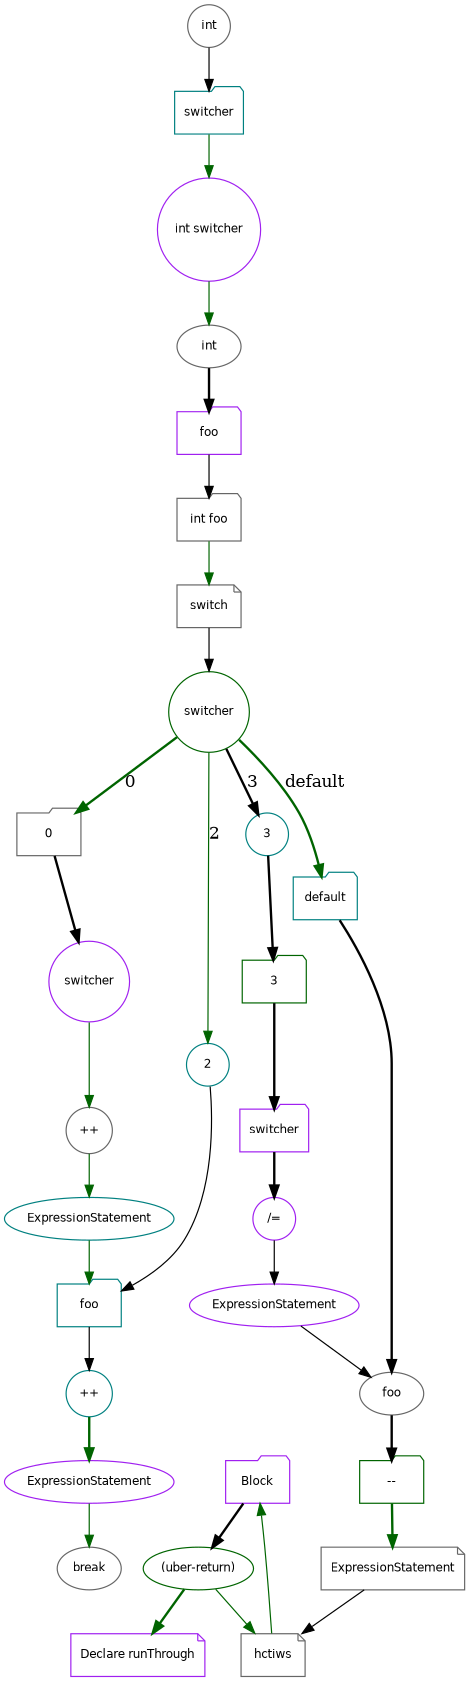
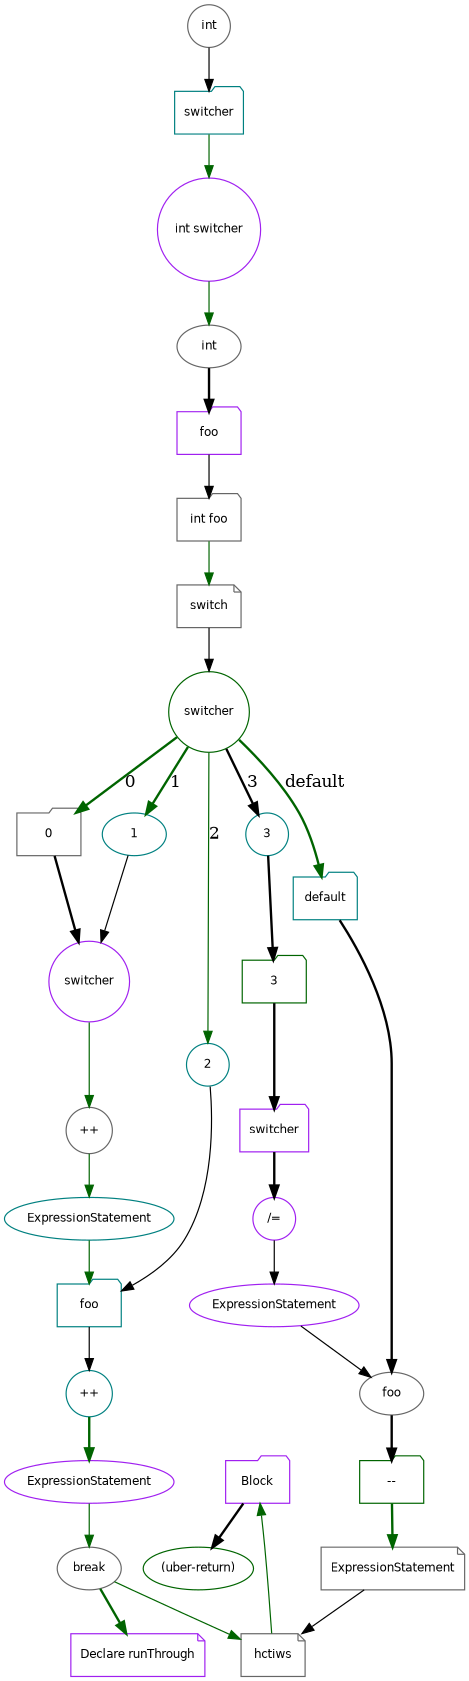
none -> (134, 834)
(172, 1606) -> (110, 1606)
(231, 1607) -> (172, 1608)
